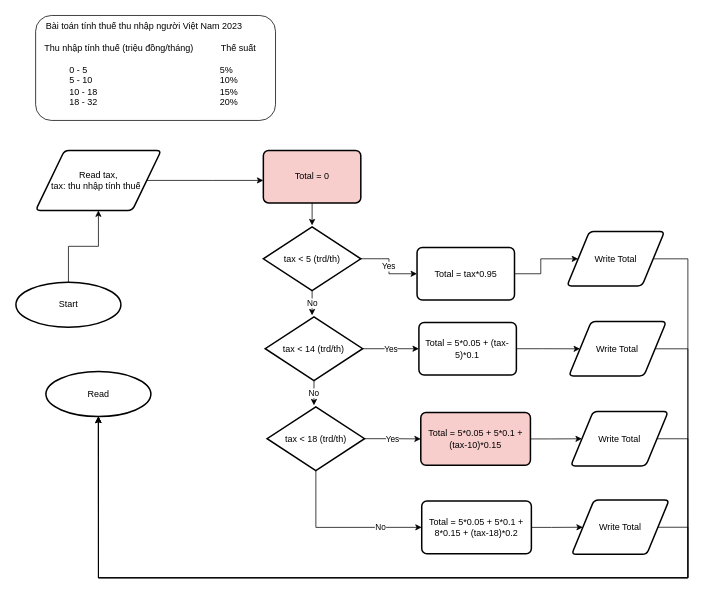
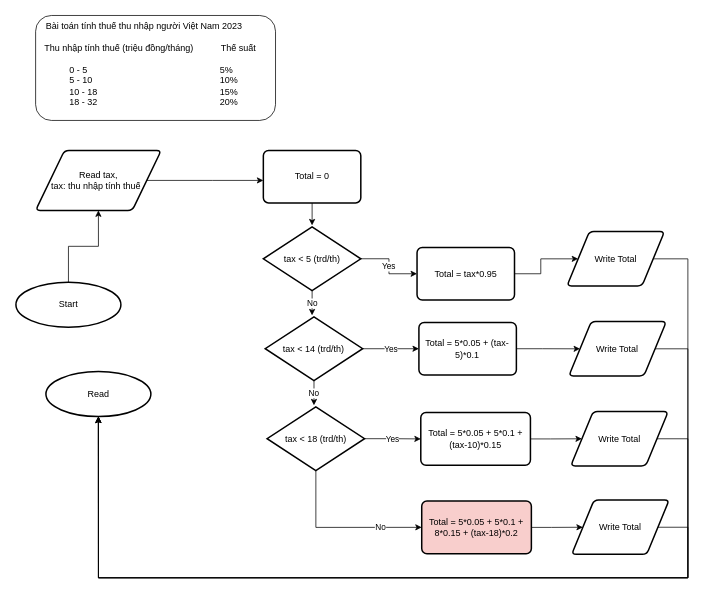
(312, 177) -> (312, 177)
(476, 439) -> (476, 439)
(477, 527) -> (477, 527)
